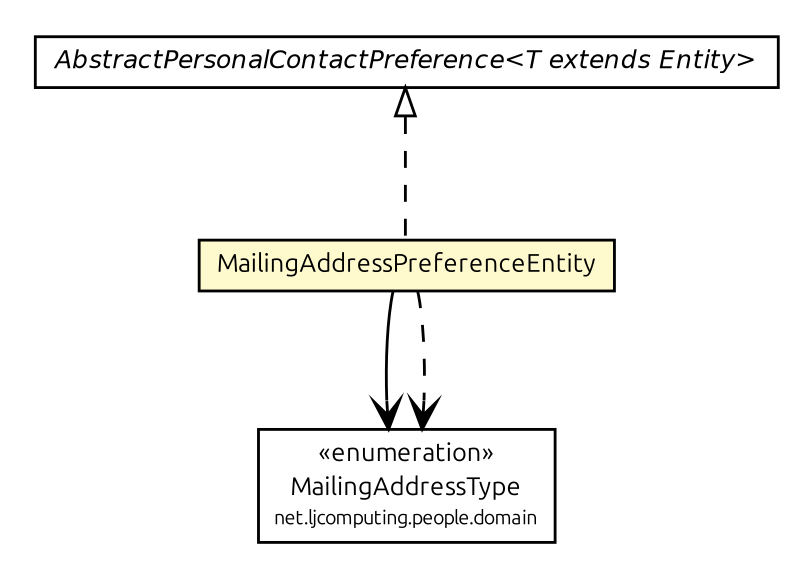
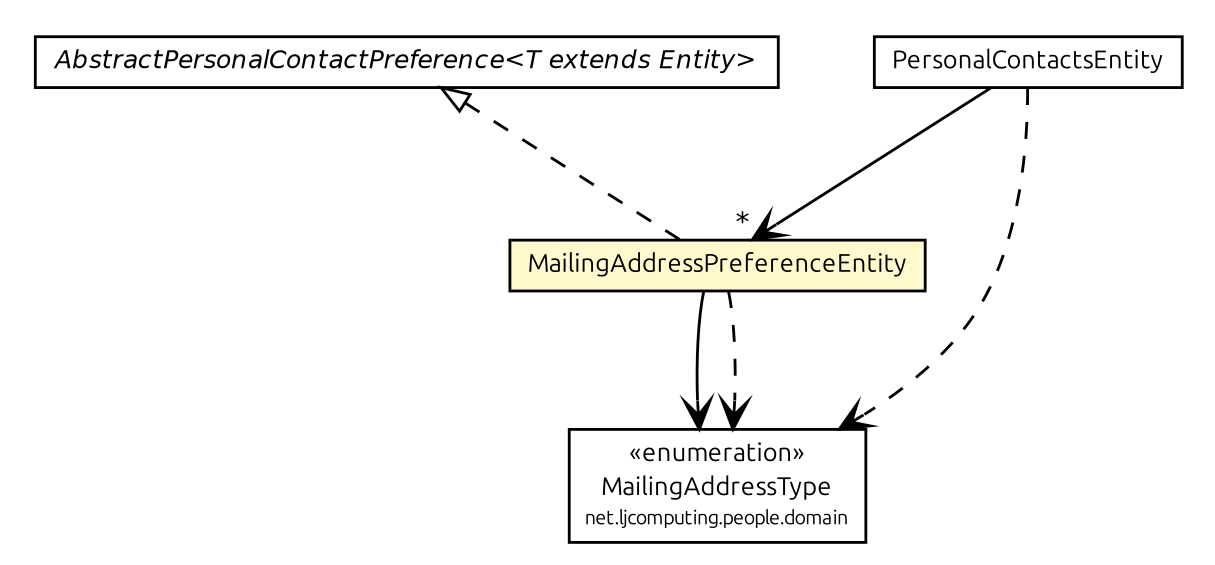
none -> (1027, 62)
